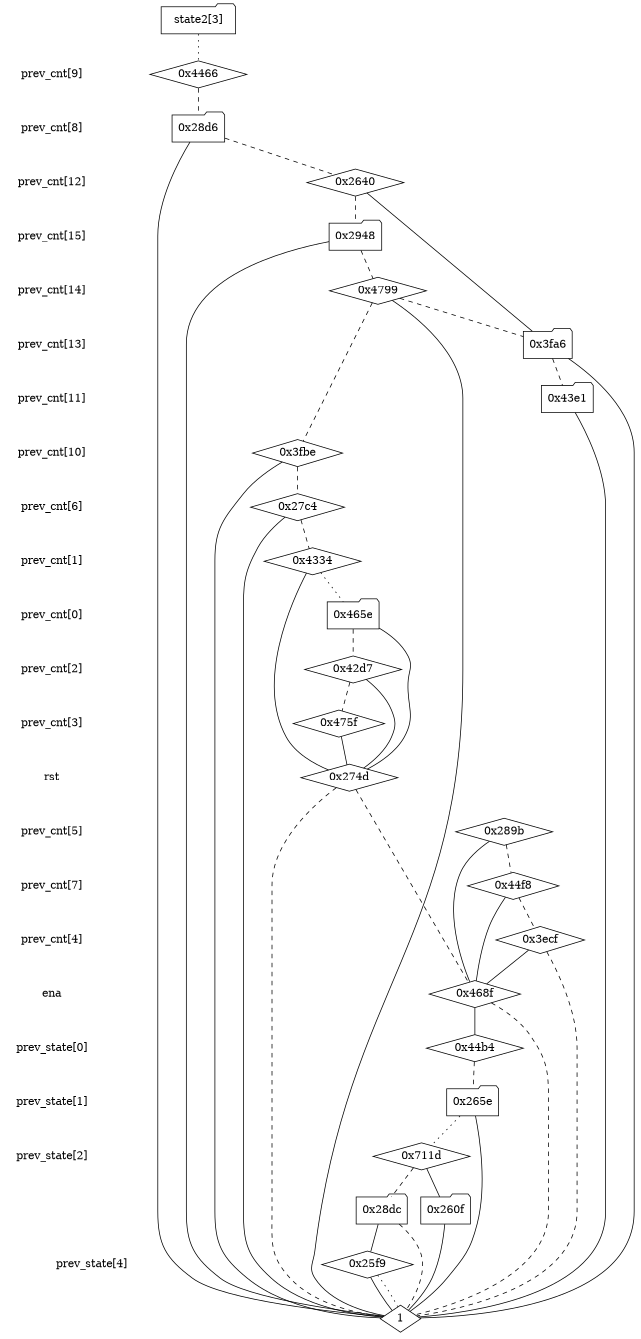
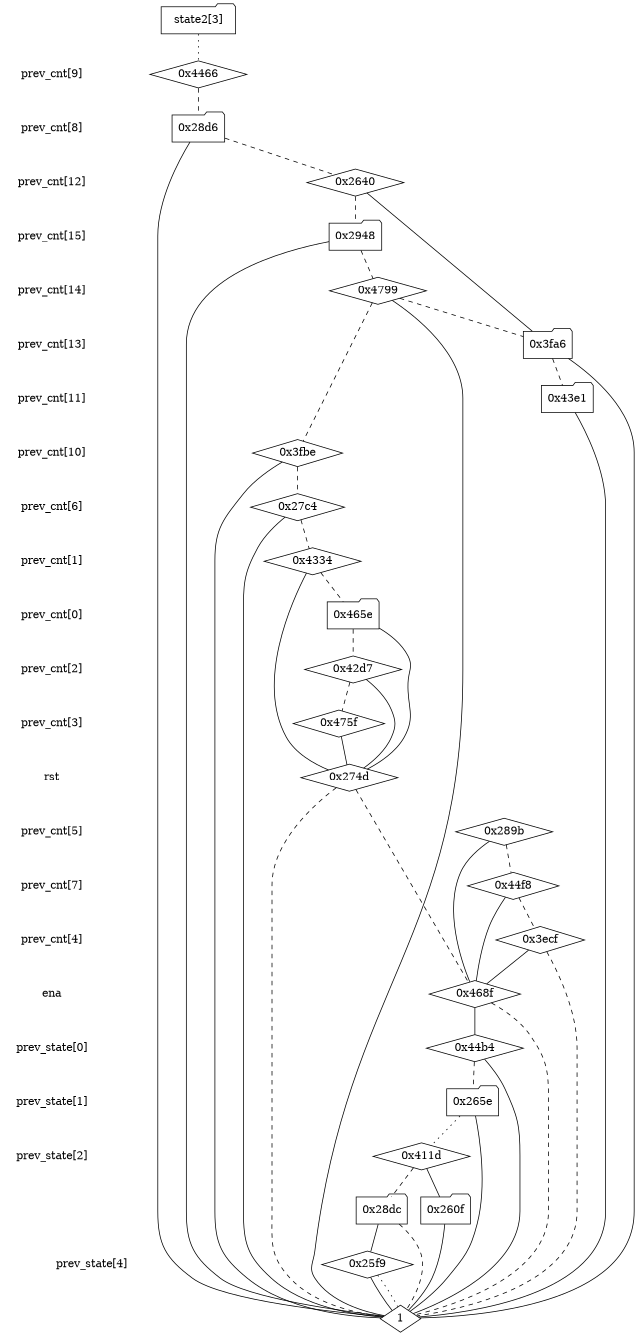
(332, 587) -> (332, 587)
(422, 1156) -> (422, 1156)
none -> (520, 1209)
